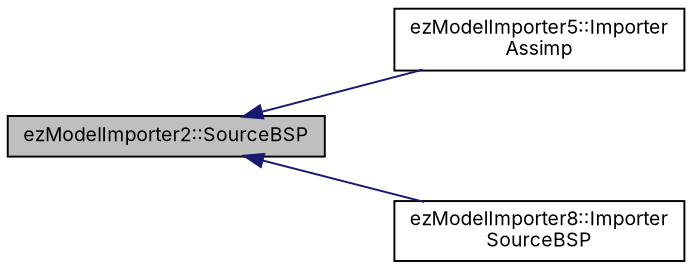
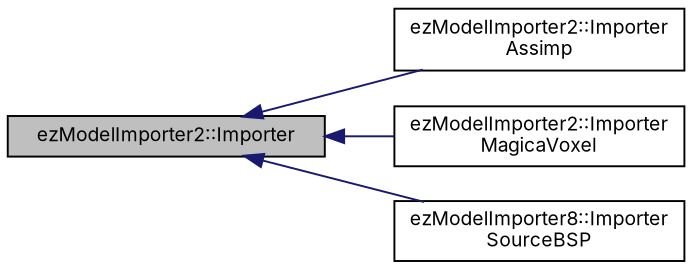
(539, 40) -> (539, 40)
(166, 136) -> (166, 136)
none -> (539, 136)
